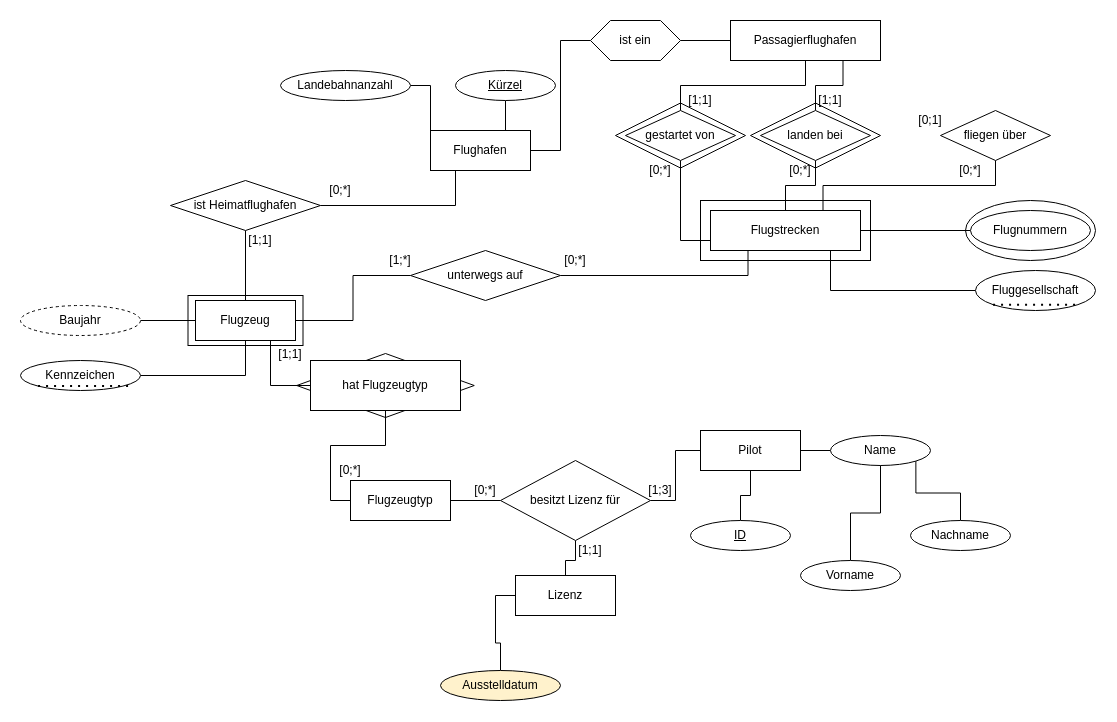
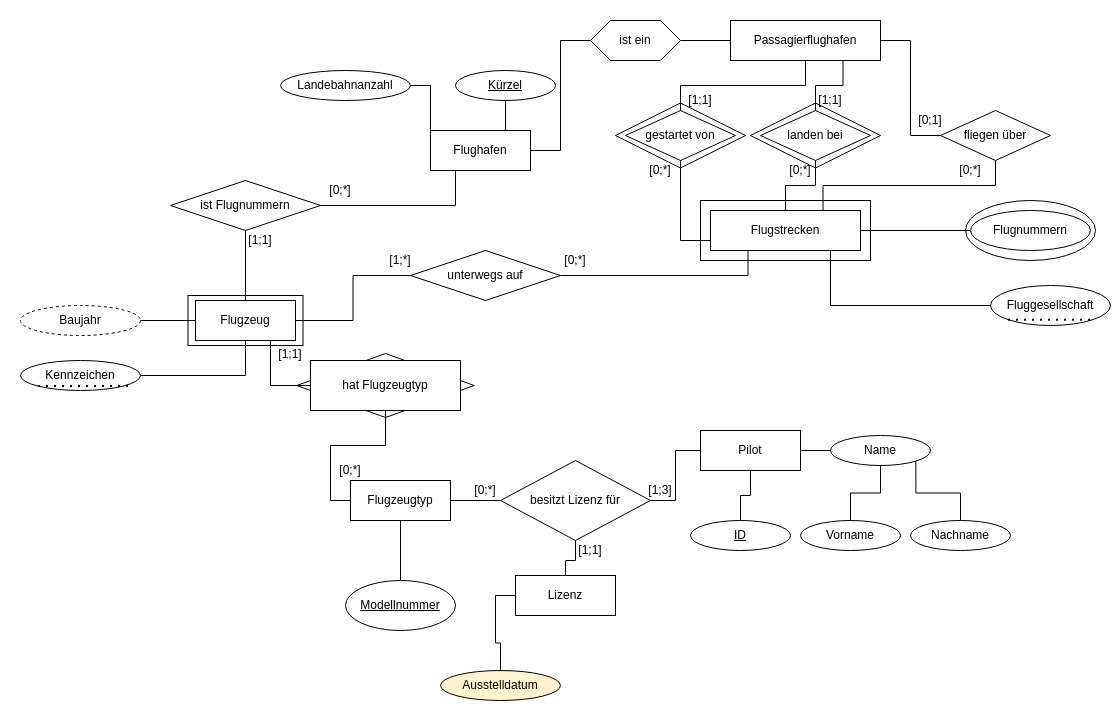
none -> (911, 89)
(246, 206) -> (246, 206)
(1036, 291) -> (1051, 306)
none -> (401, 551)
(851, 576) -> (851, 536)
none -> (401, 606)
